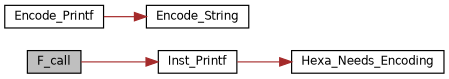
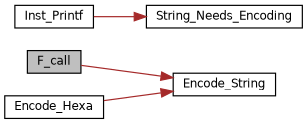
(54, 17) -> (54, 107)
(113, 62) -> (121, 71)
(368, 62) -> (224, 17)
